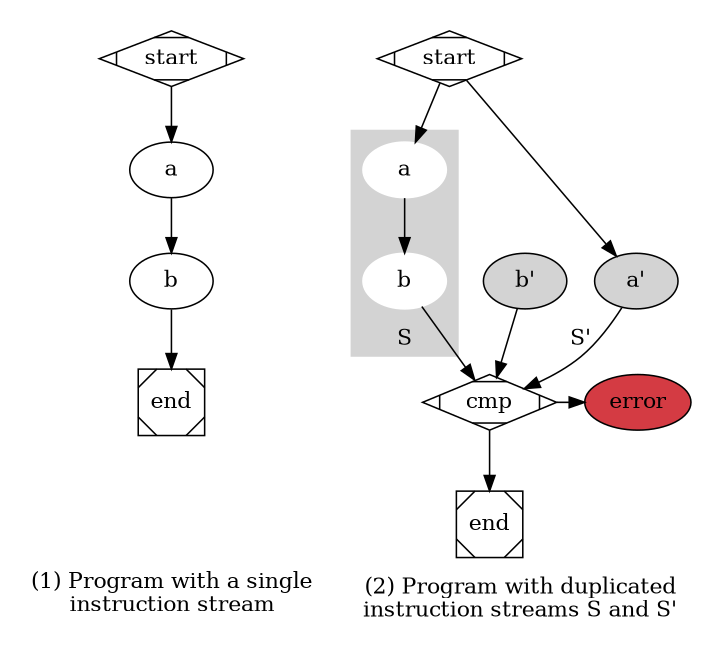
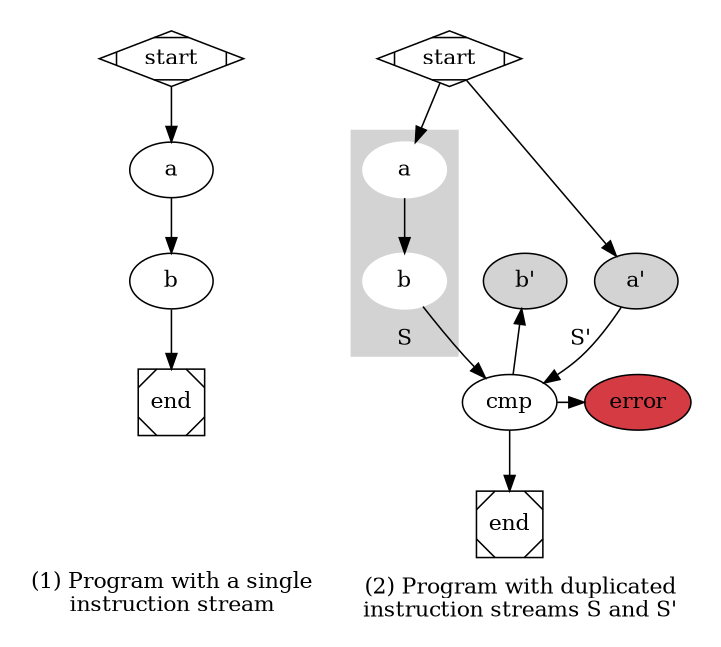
(509, 336) -> (517, 347)
(490, 402) -> (510, 402)
